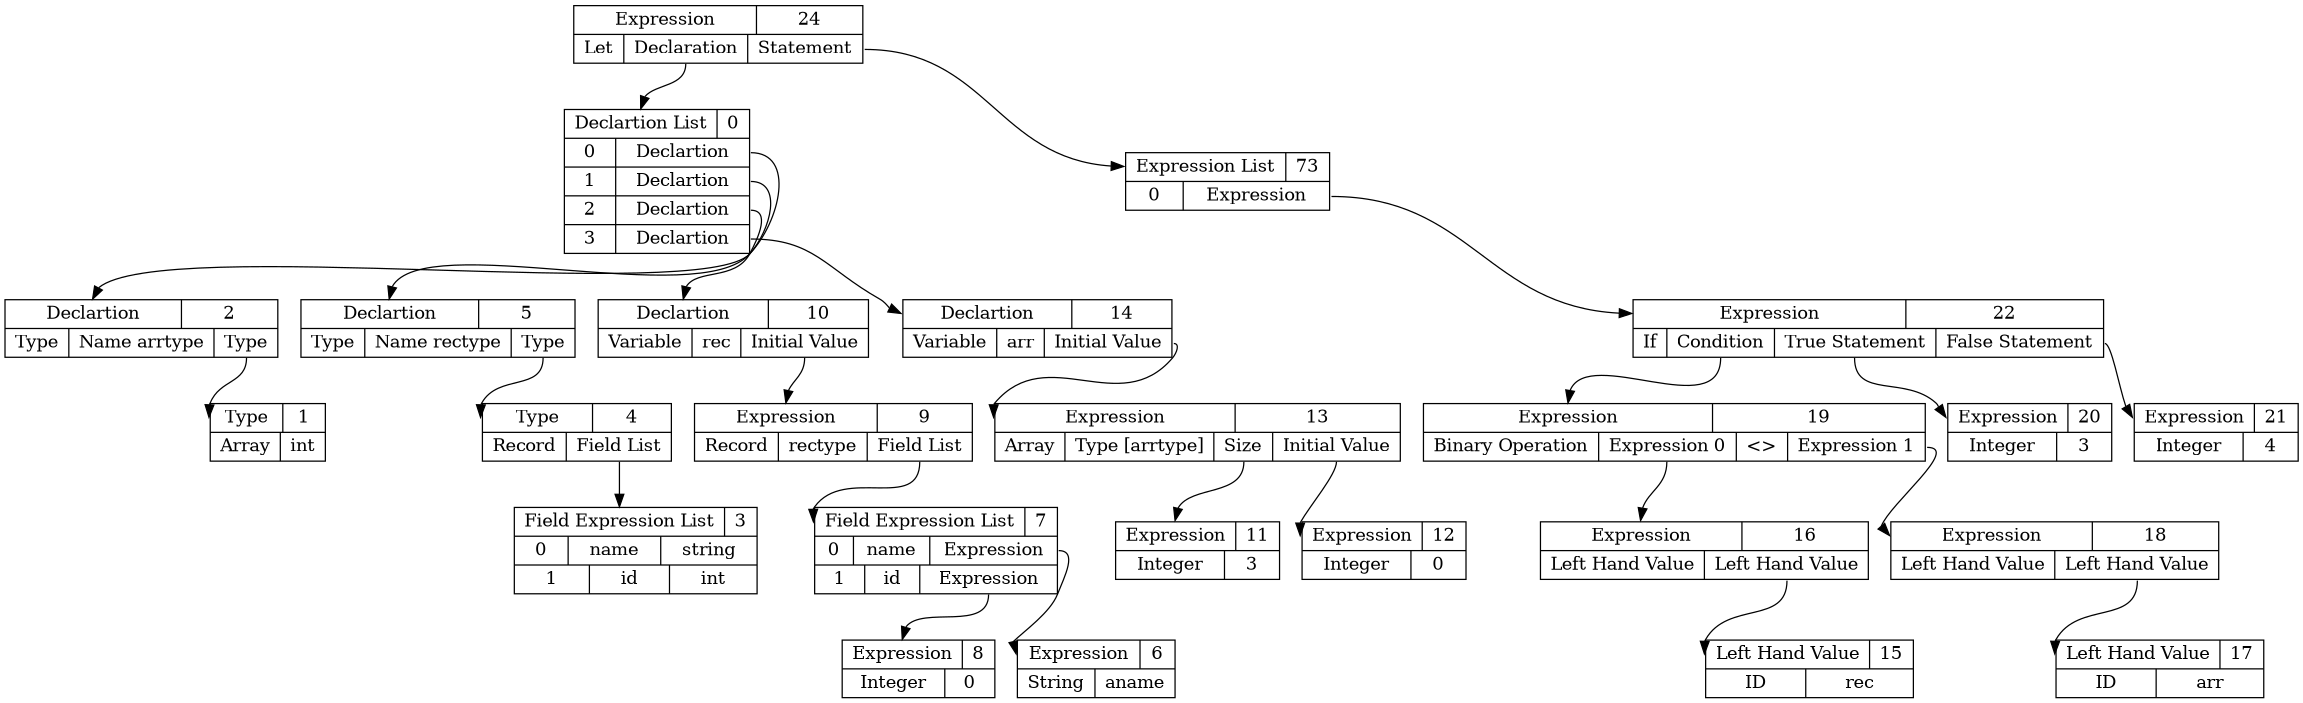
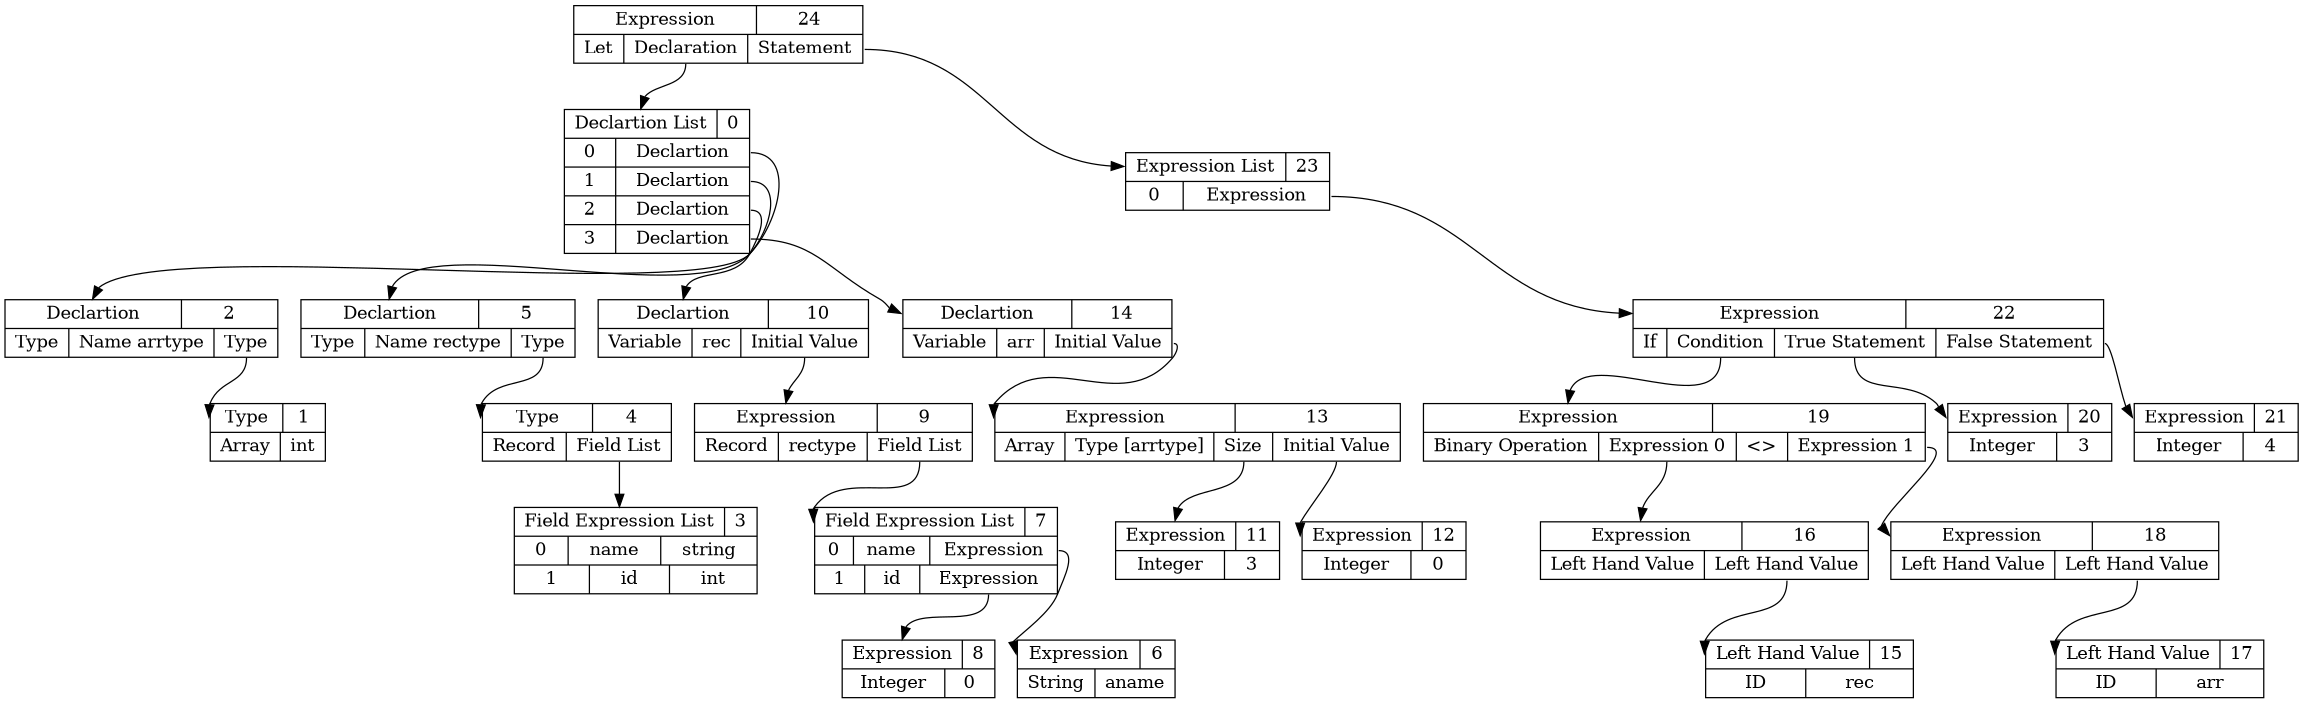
(1308, 166) -> (1308, 166)
